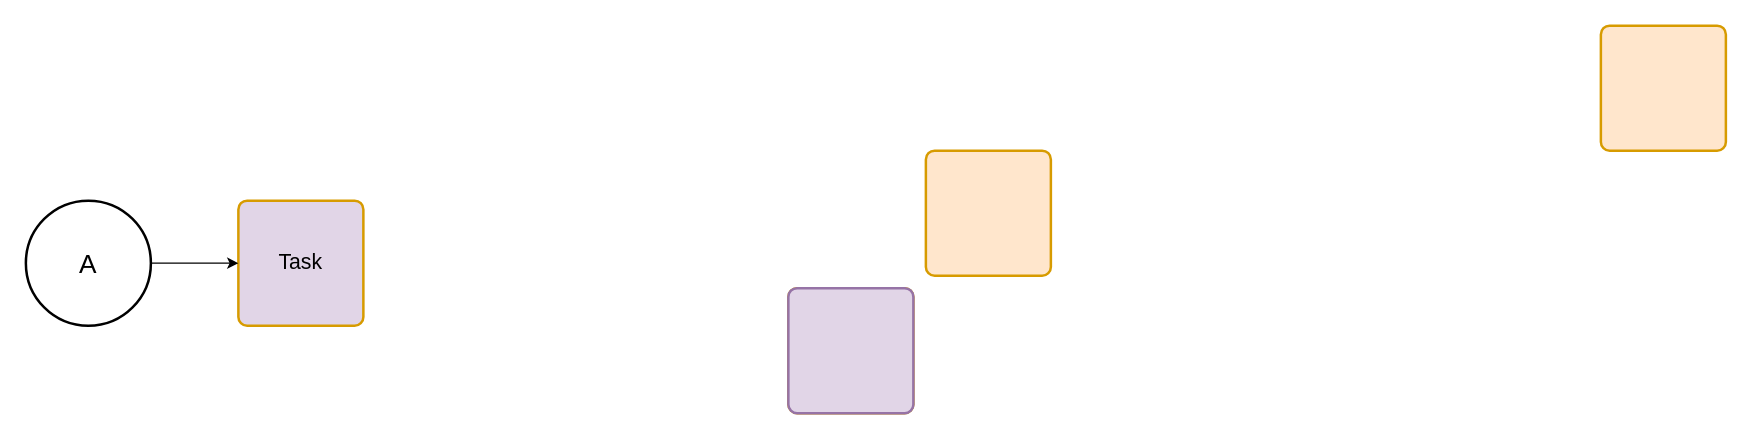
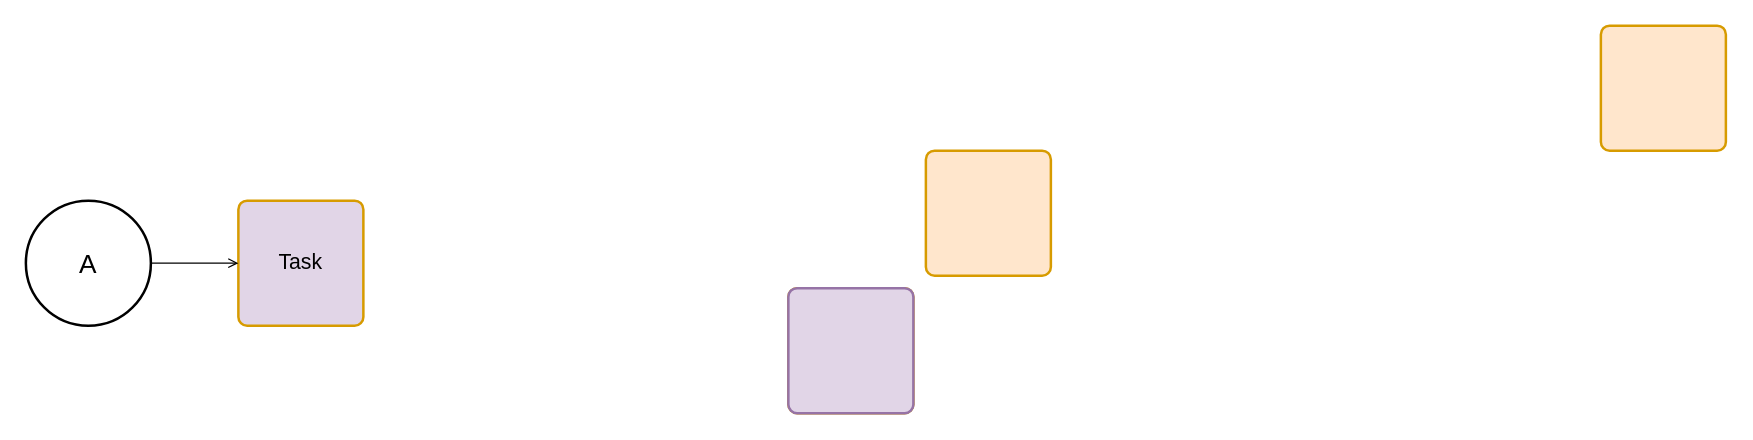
(228, 263) -> (230, 263)
